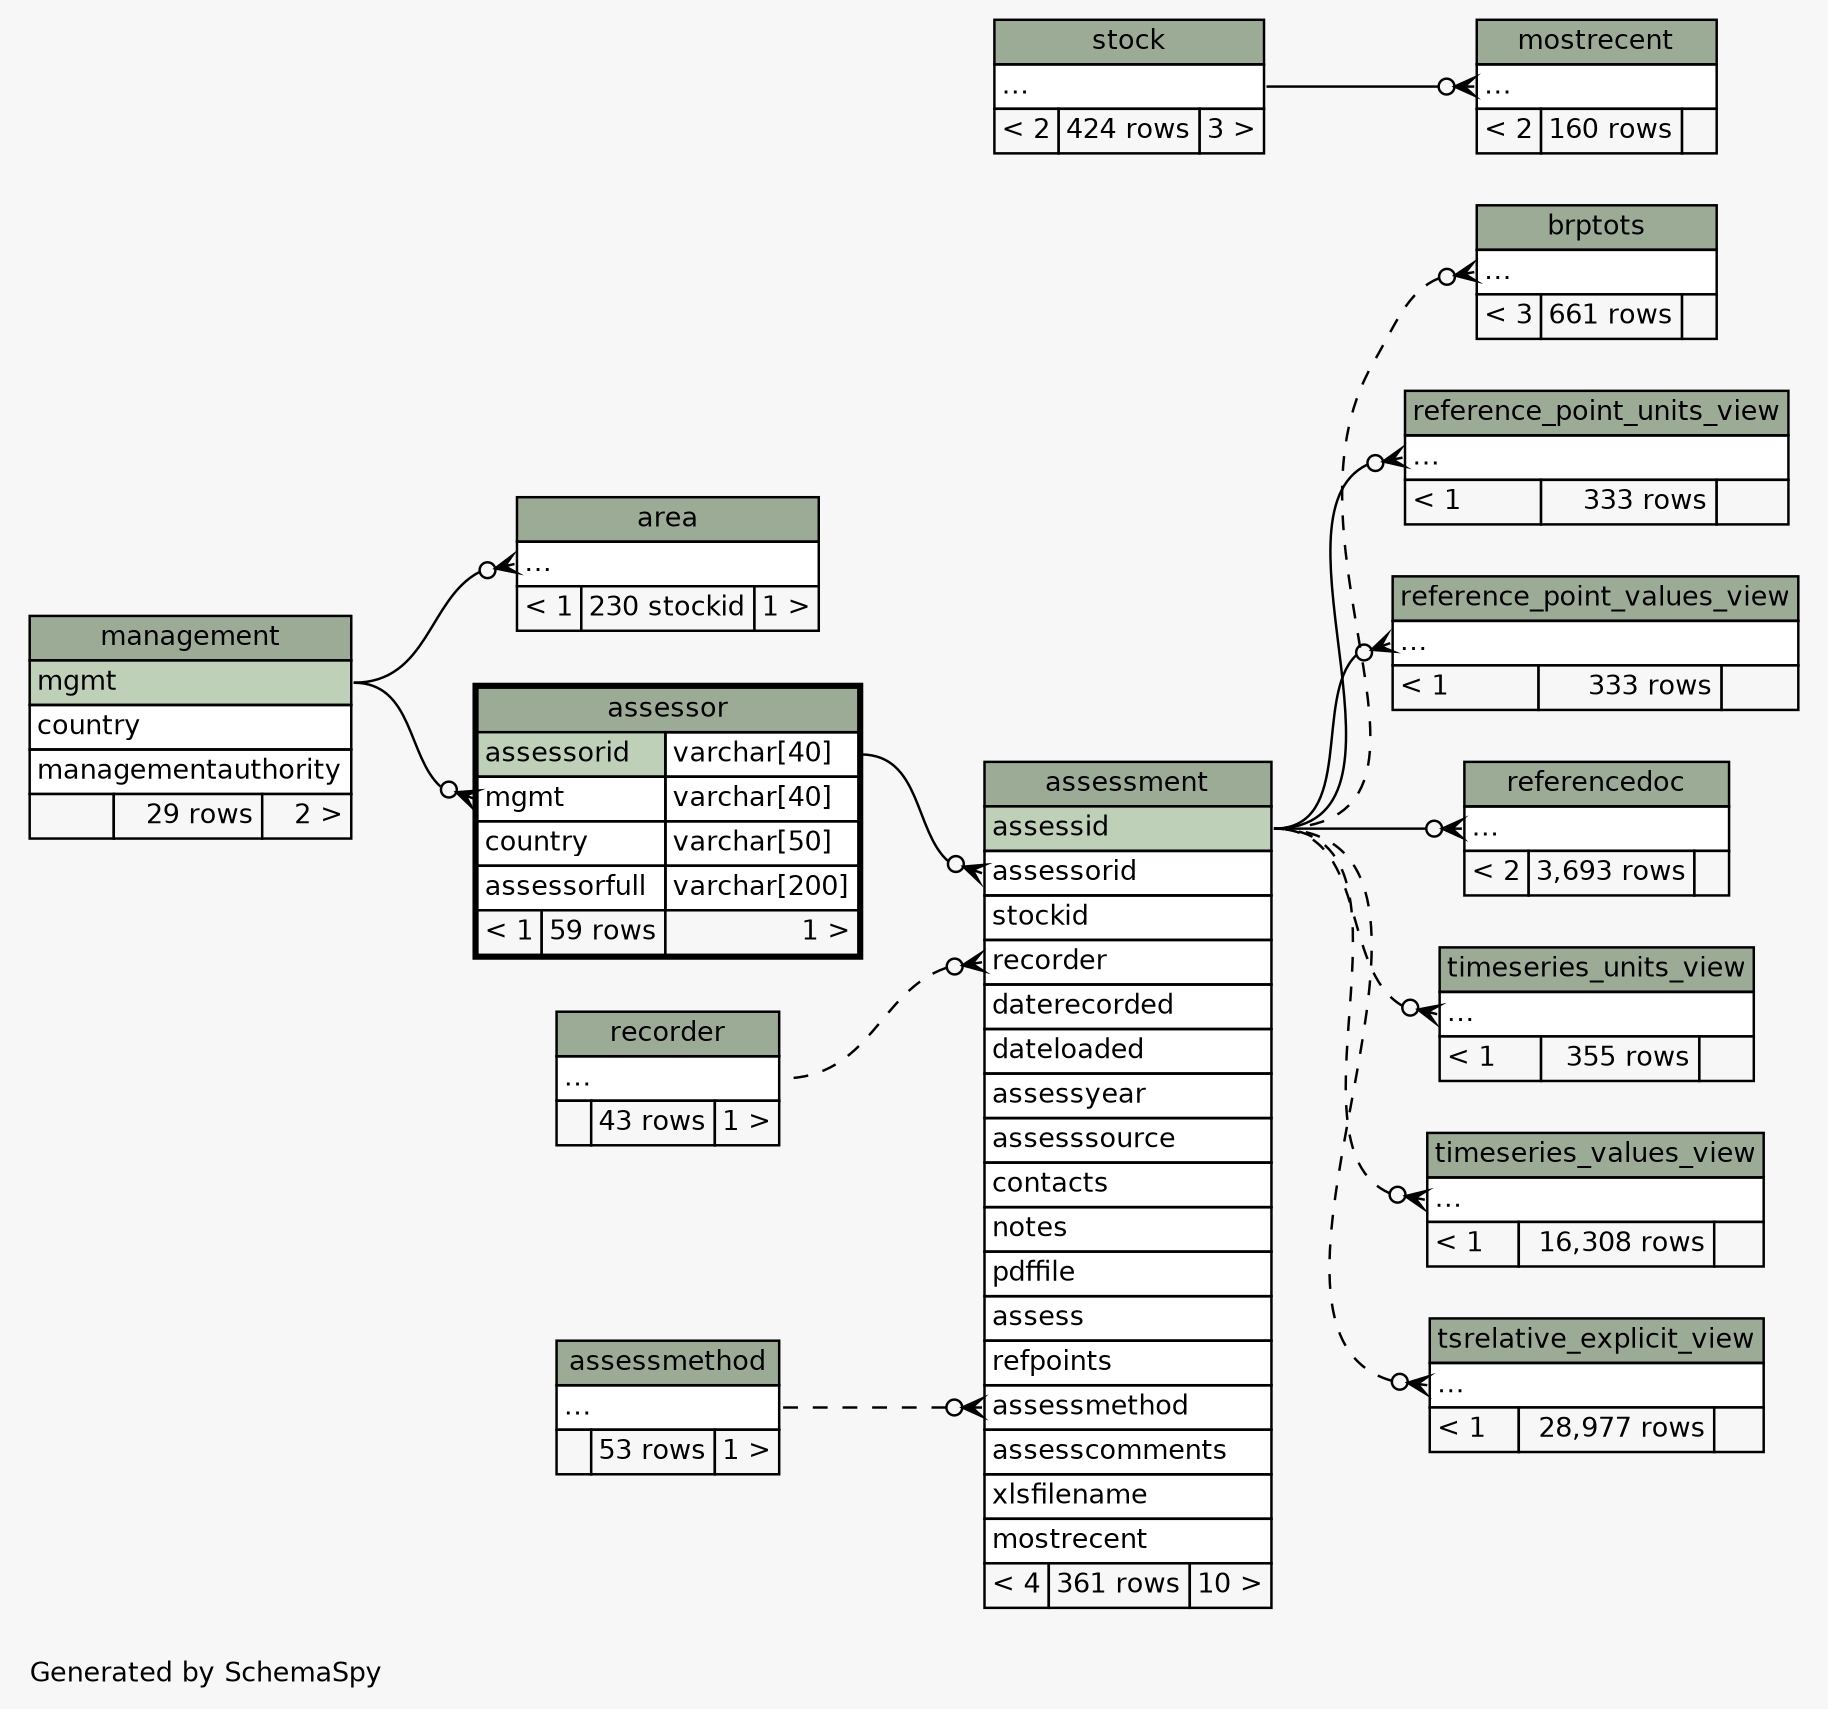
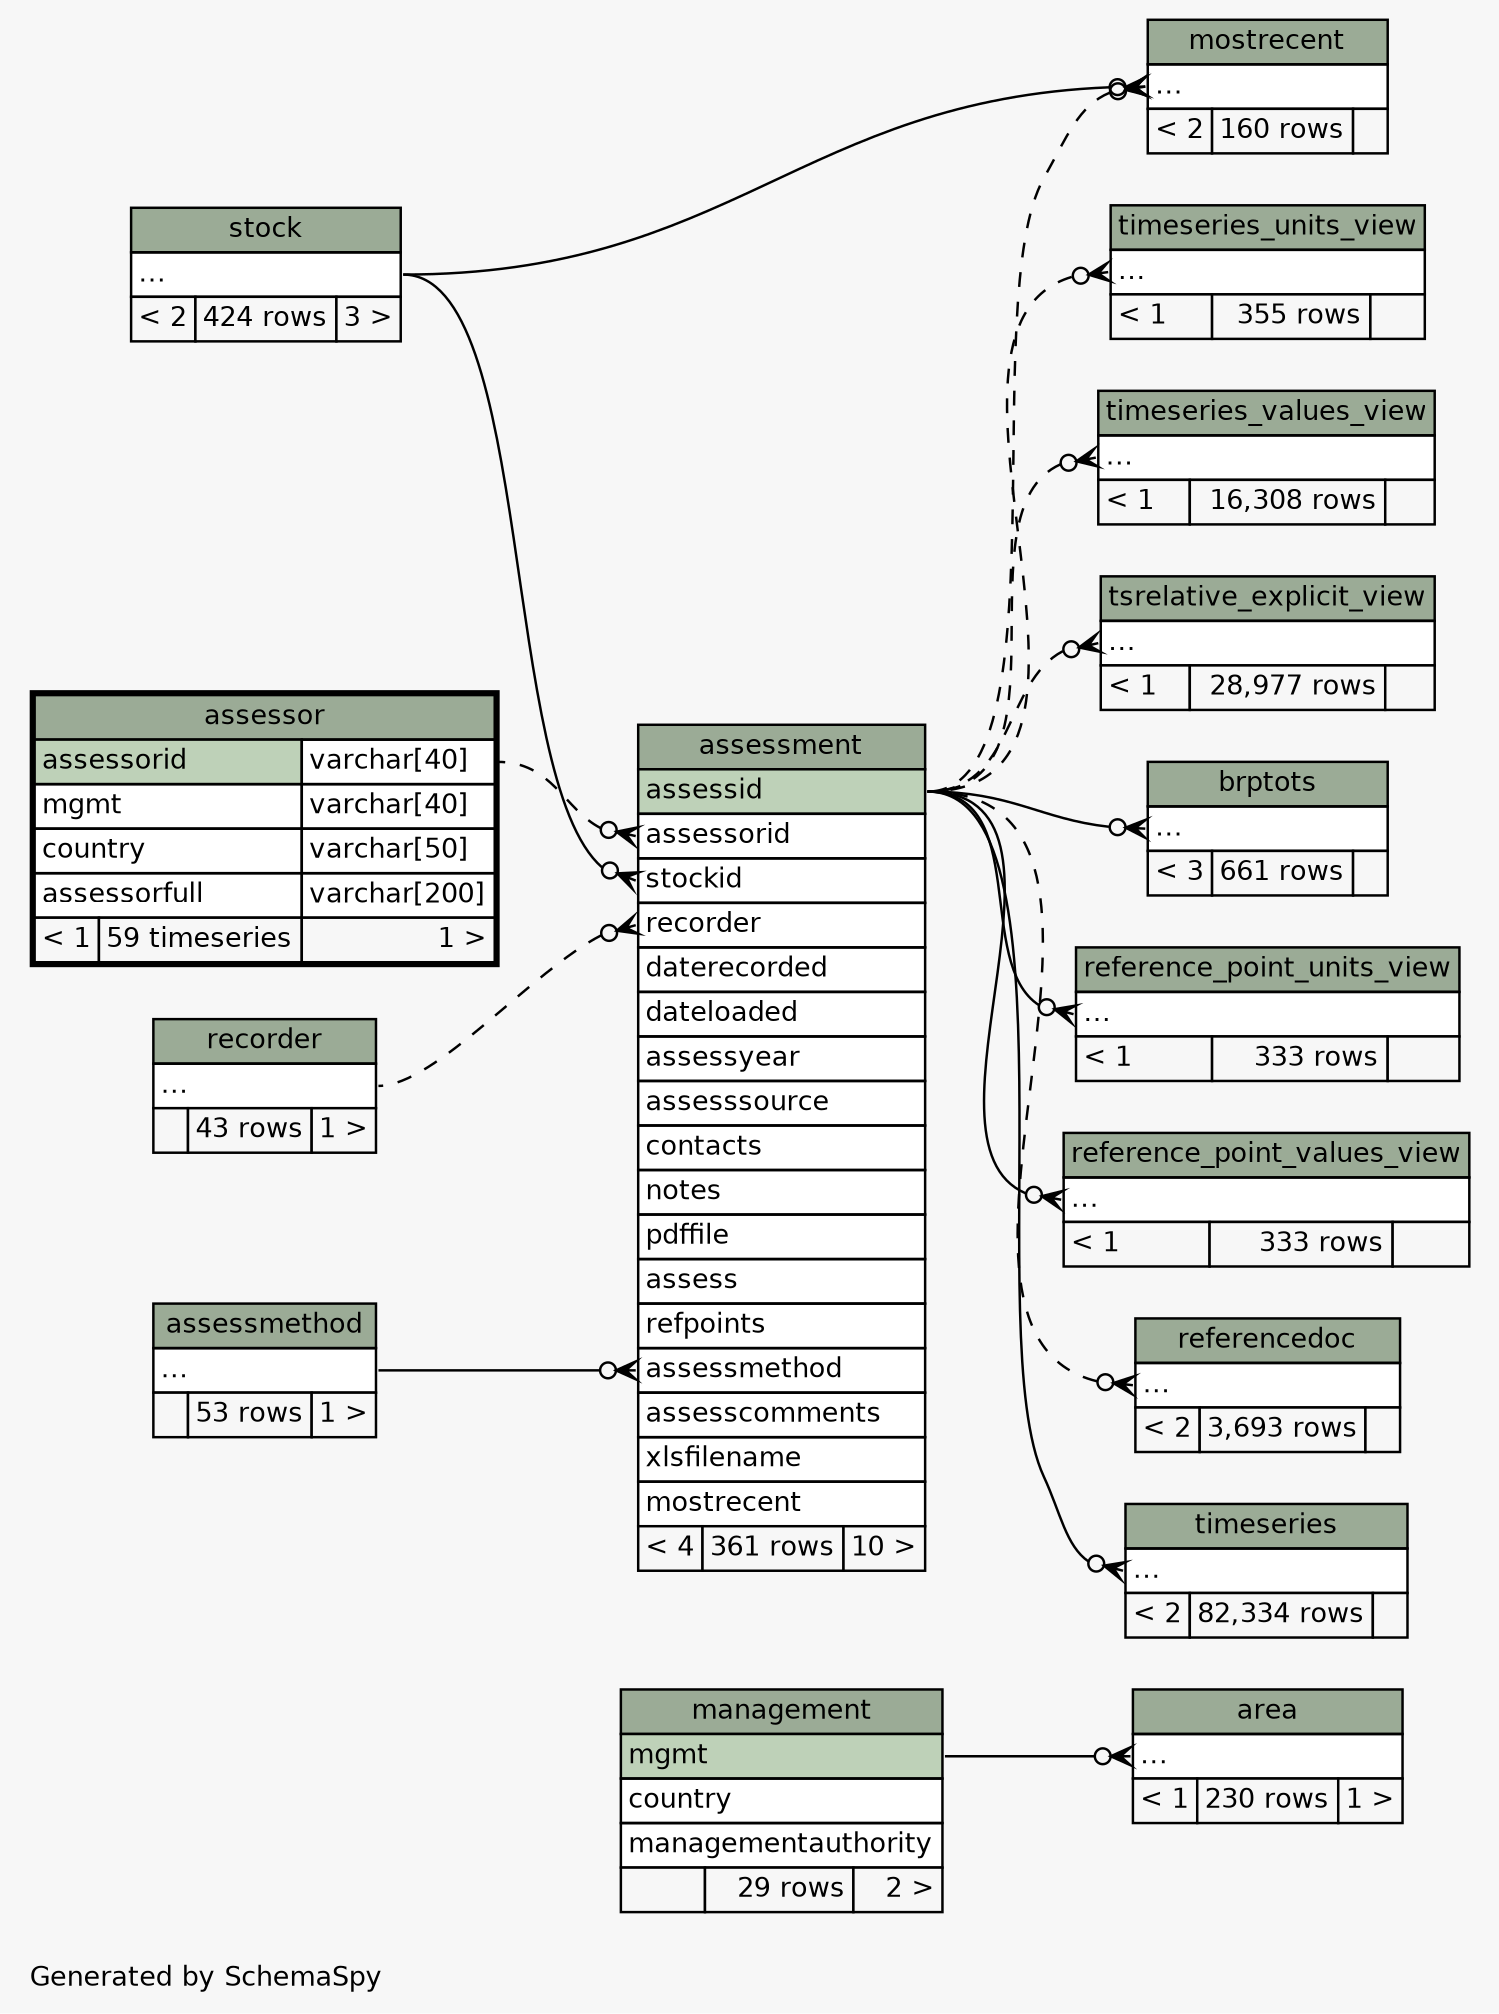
none -> (1020, 292)
none -> (517, 560)
(1349, 570) -> (1019, 805)
(668, 607) -> (1268, 1800)
(407, 724) -> none
(915, 797) -> (542, 776)
(1350, 829) -> (1034, 1054)
(604, 931) -> (200, 939)
(864, 1407) -> (489, 1370)
none -> (1266, 1571)
